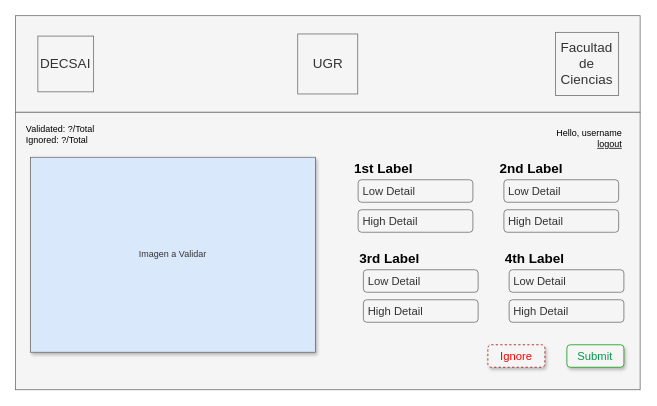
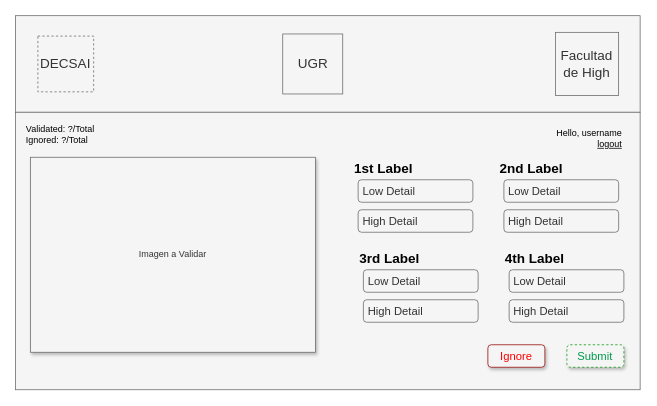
(66, 64) -> (66, 64)
(328, 64) -> (313, 64)
(587, 64) -> (587, 64)
(173, 255) -> (173, 255)
(516, 356) -> (516, 356)
(595, 356) -> (595, 356)
